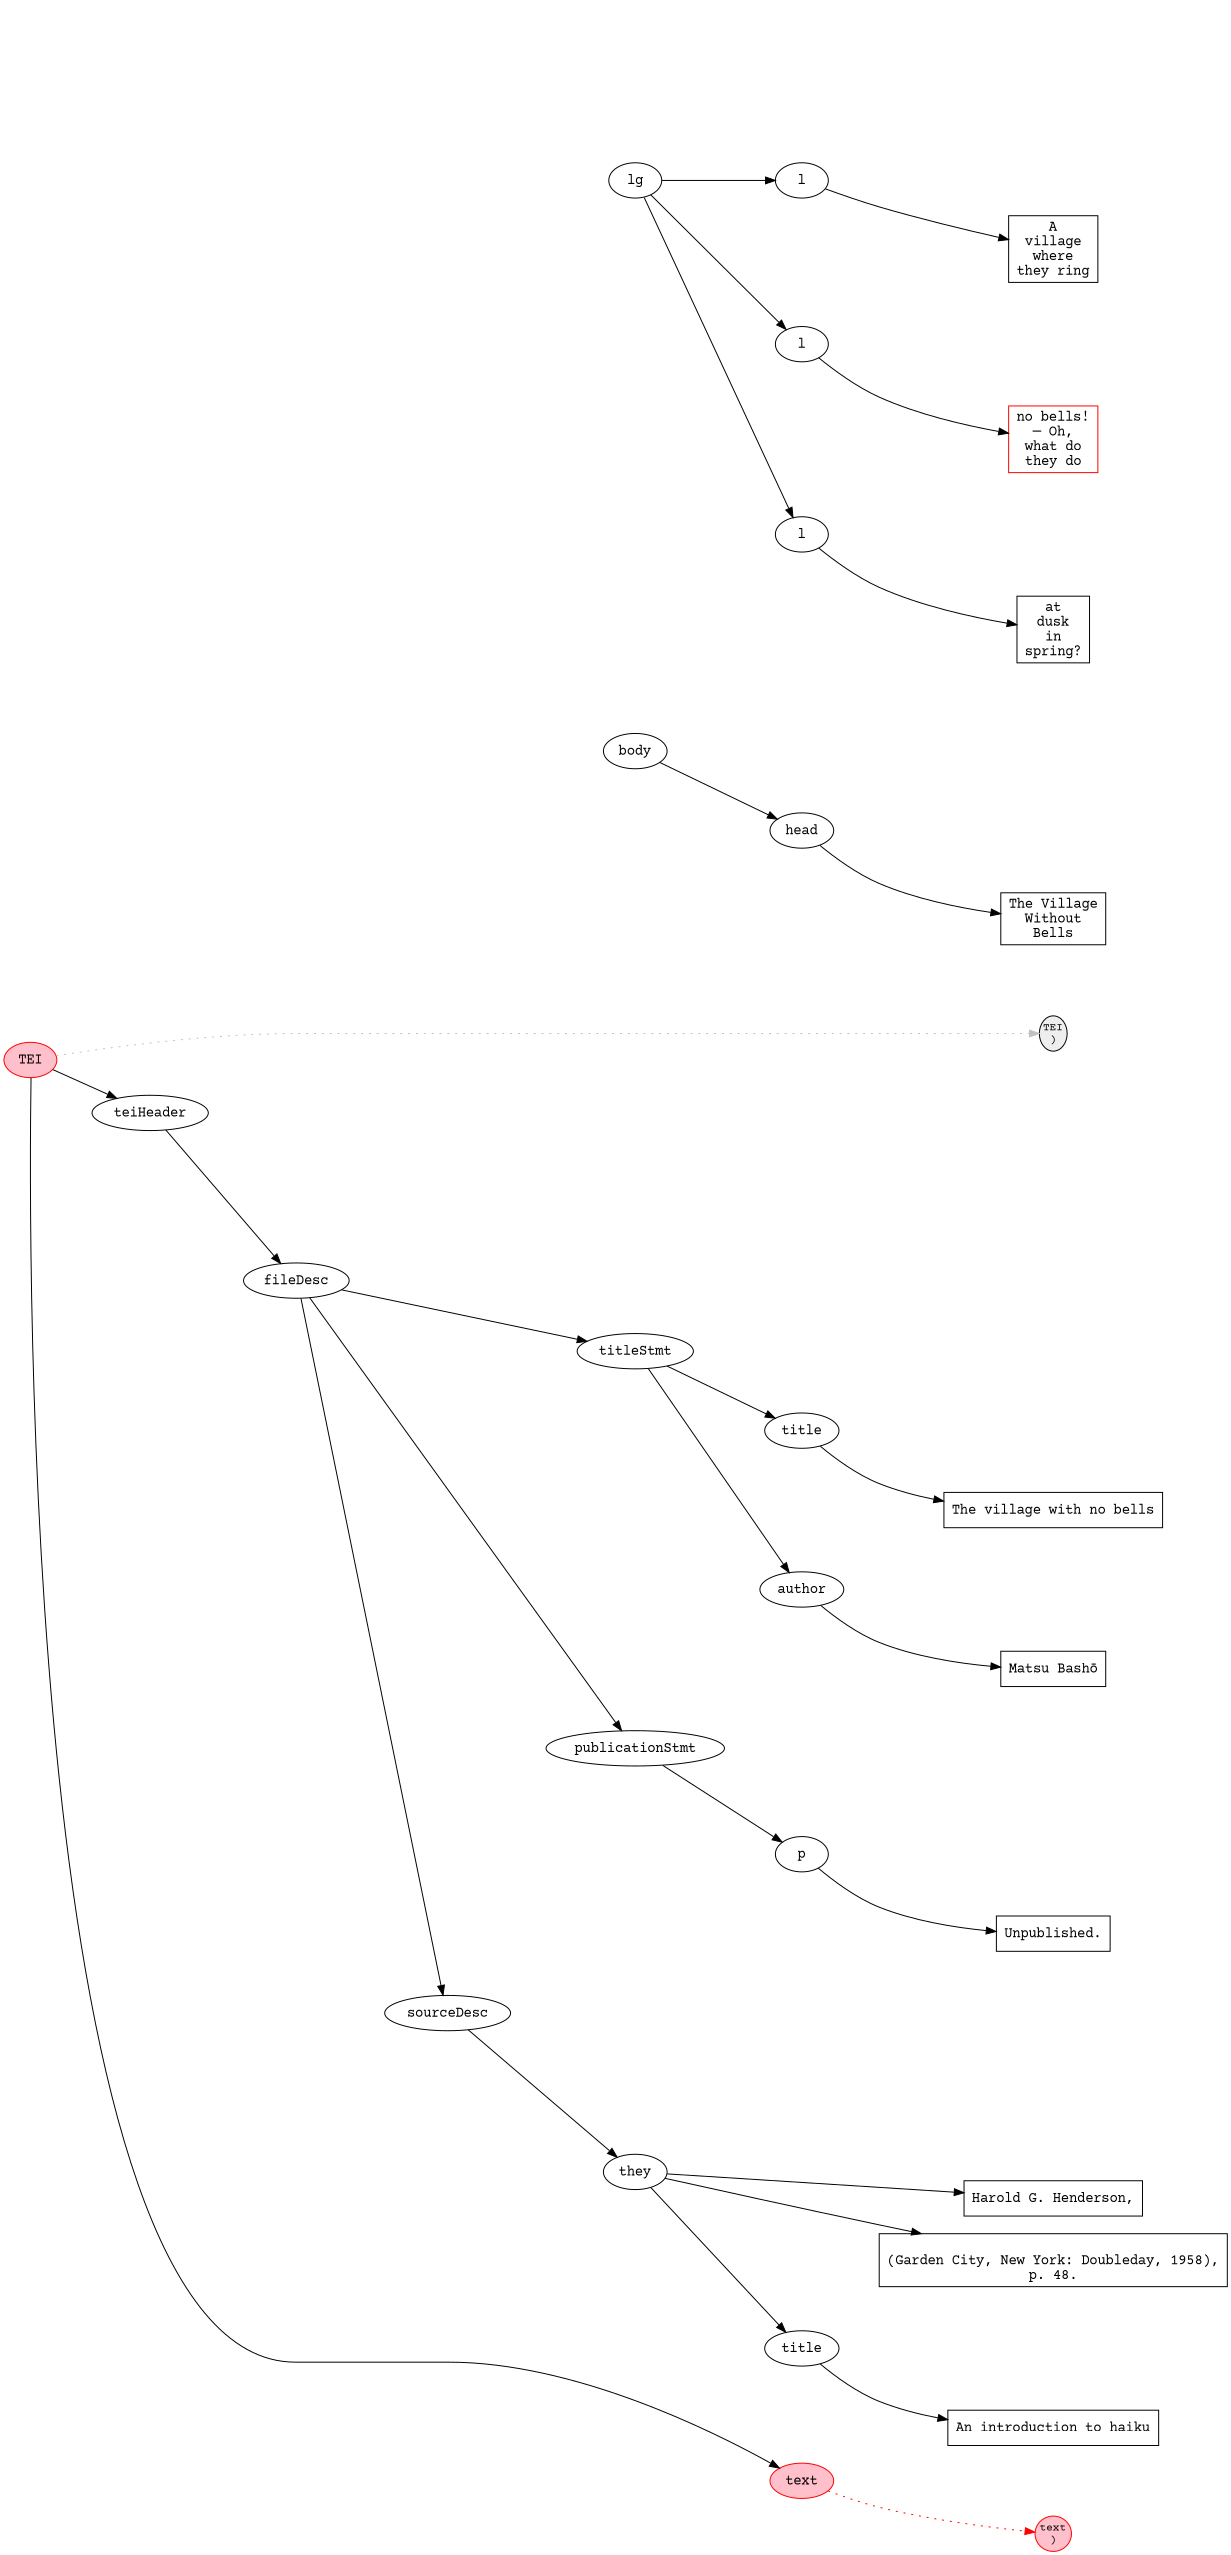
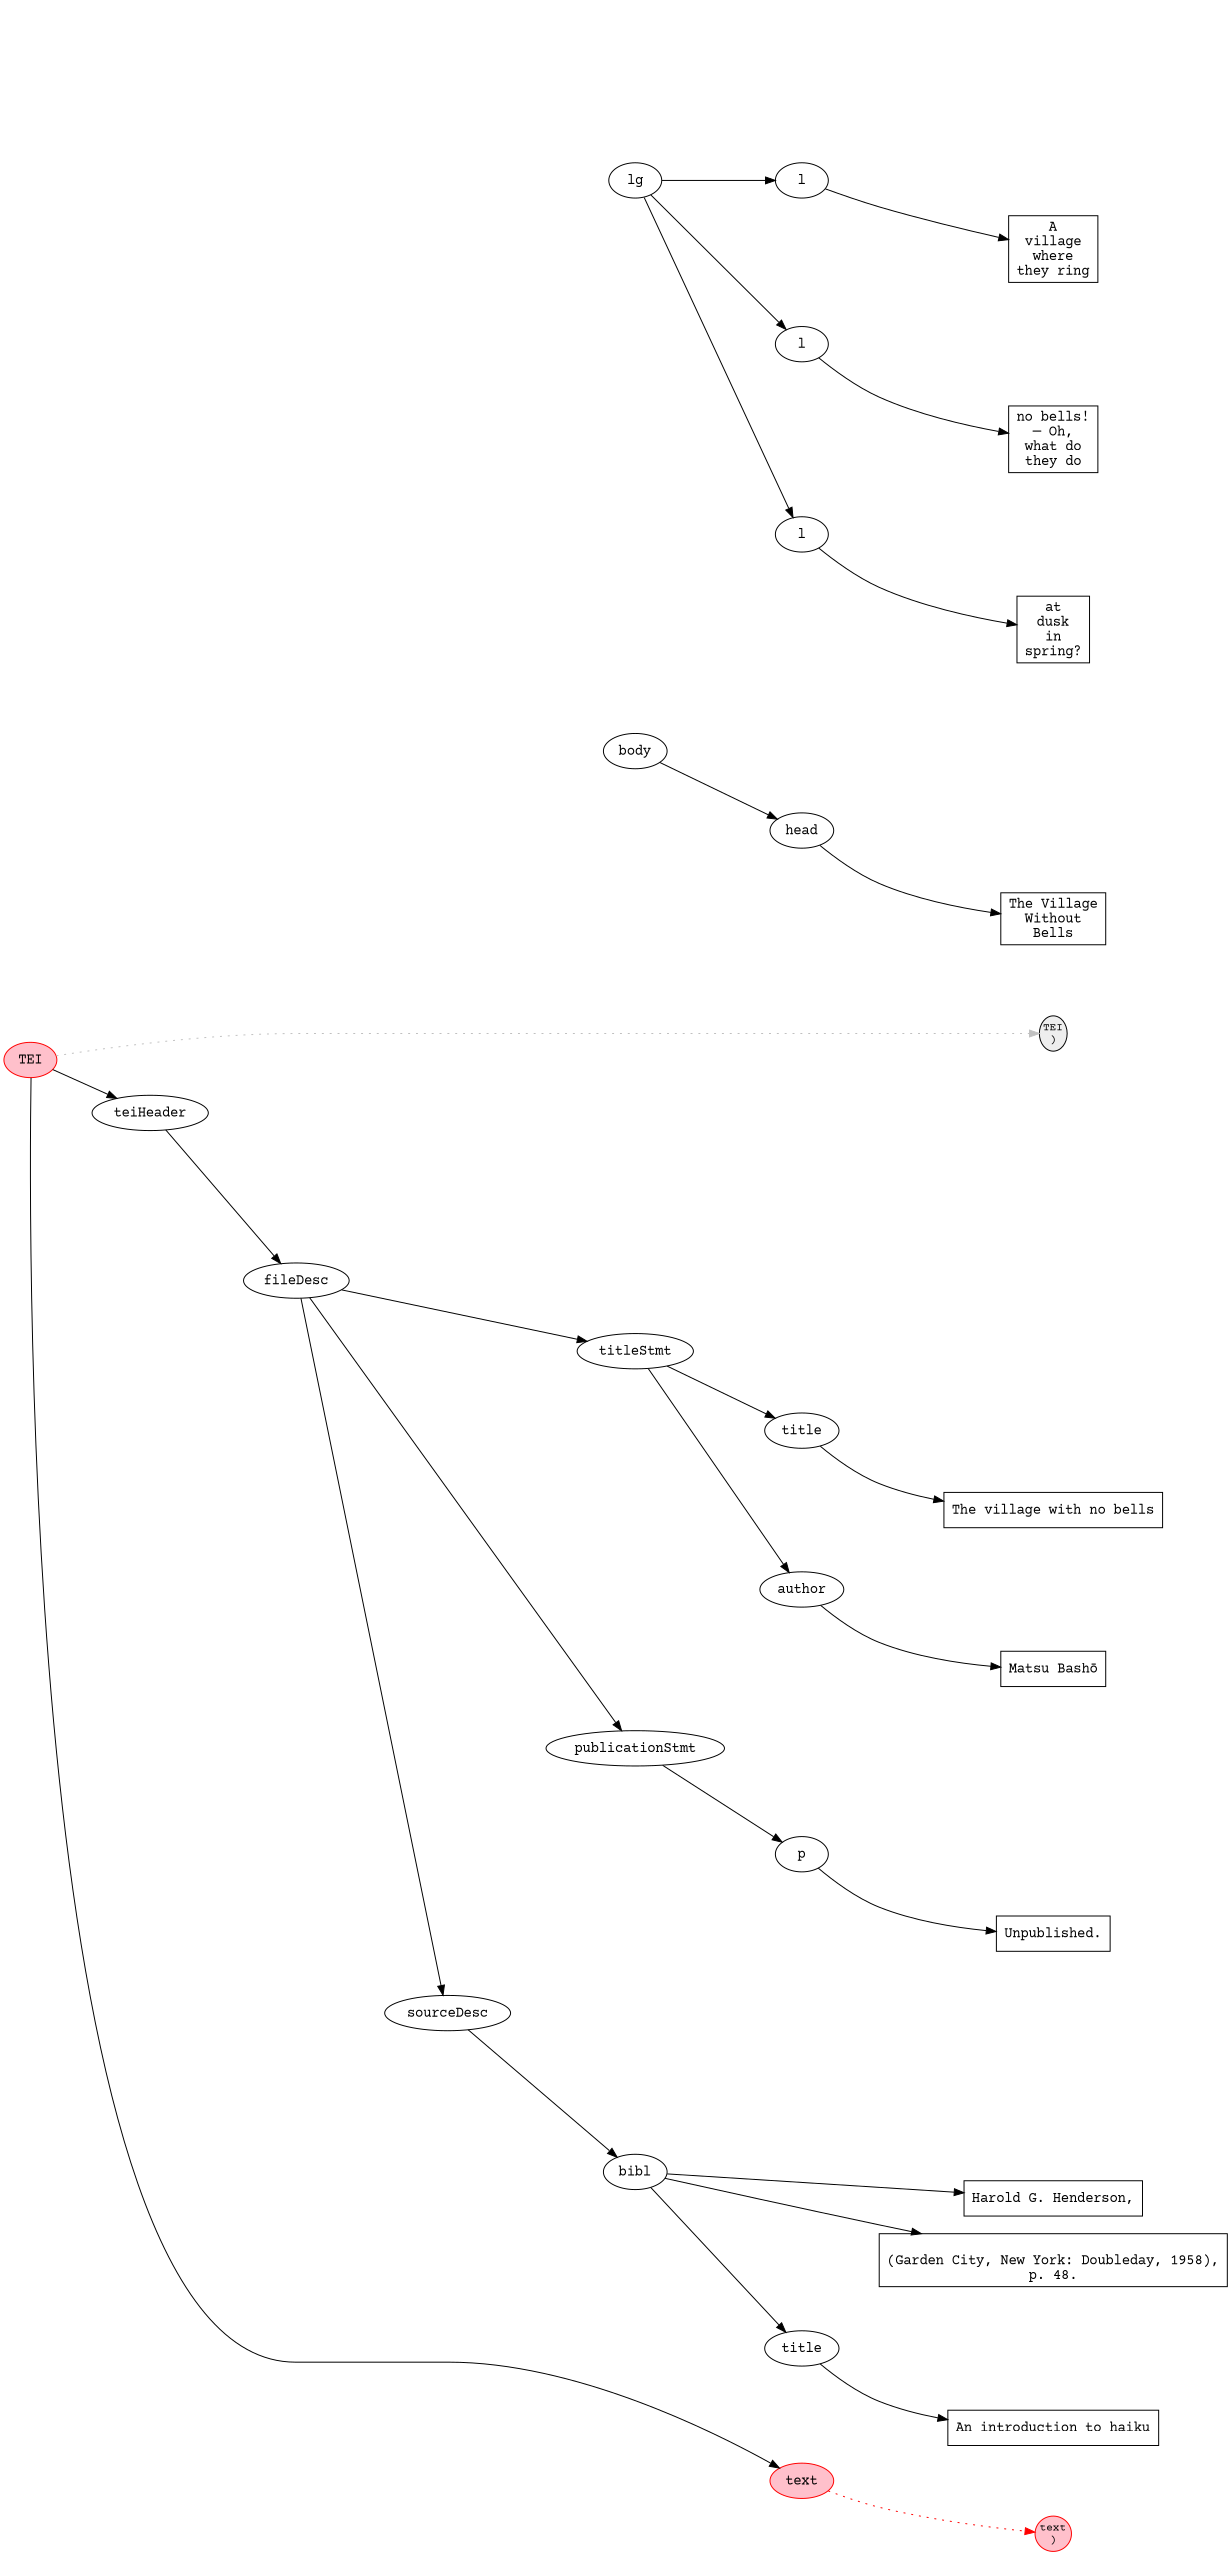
(1053, 439) -> (1053, 439)
(635, 2172) -> (635, 2172)
